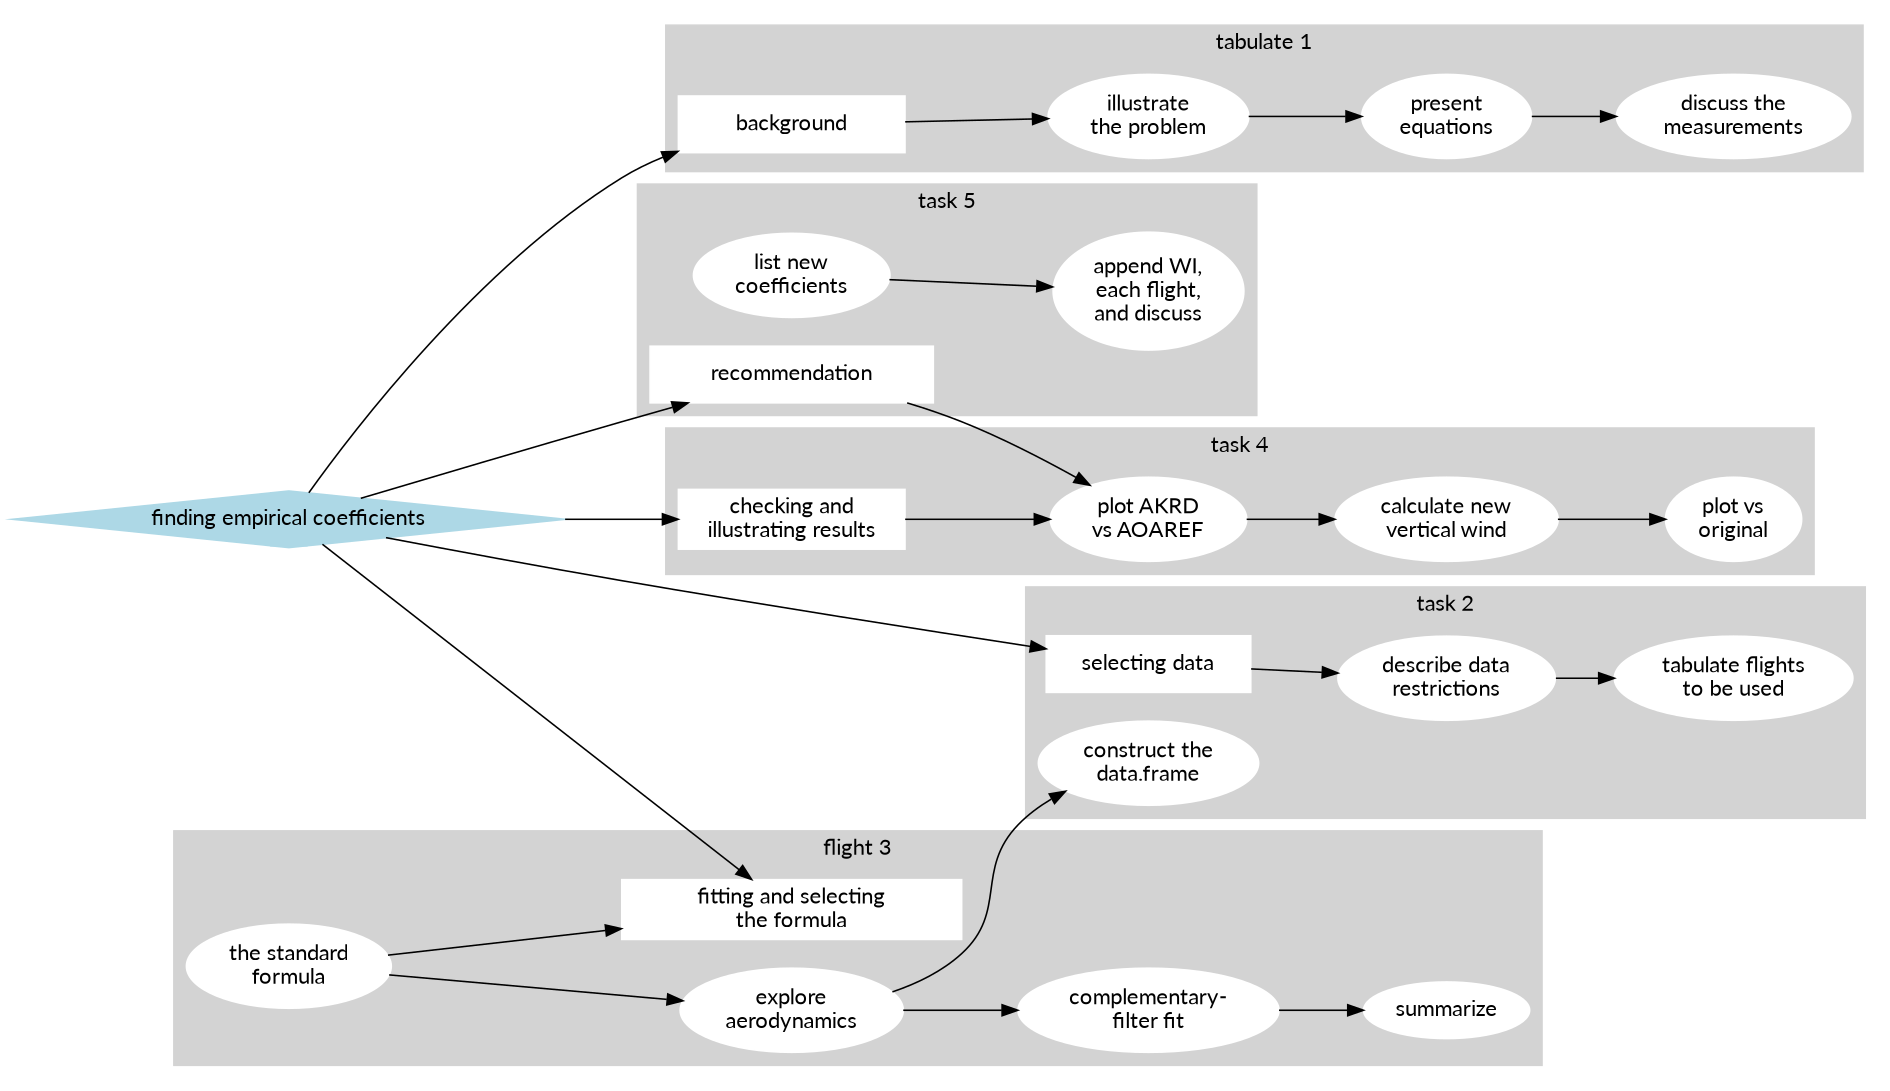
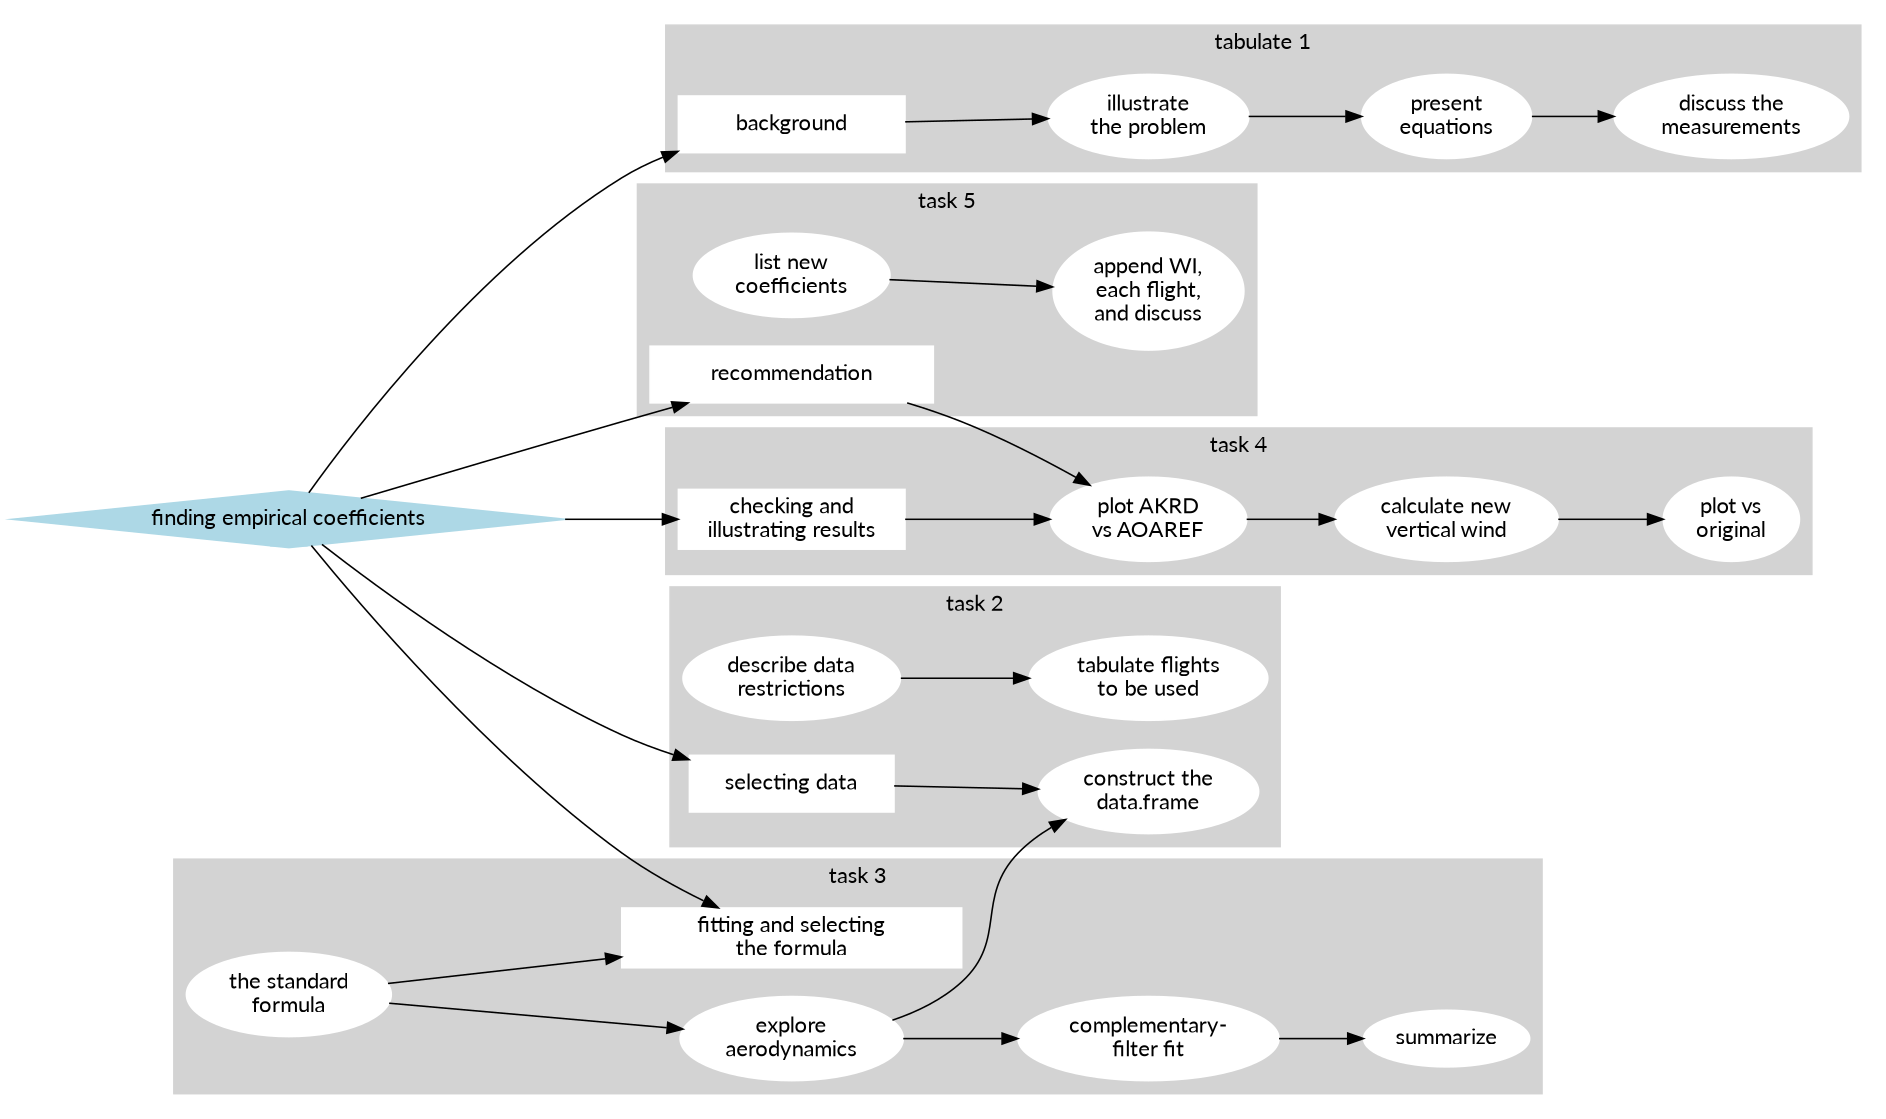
(1287, 671) -> (958, 787)
(858, 849) -> (858, 877)
